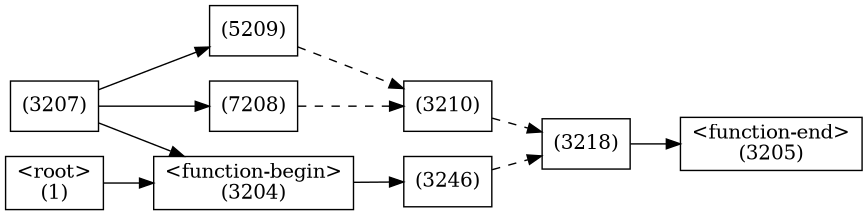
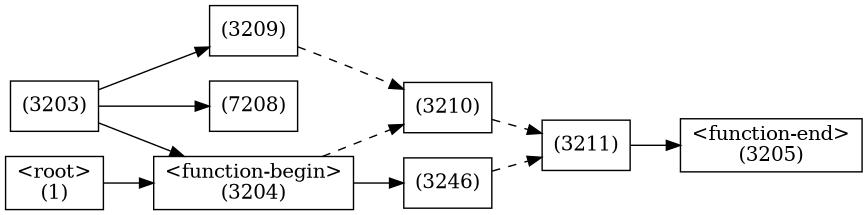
(254, 31) -> (254, 31)
(54, 106) -> (54, 106)
(344, 106) -> (356, 143)
(586, 144) -> (586, 145)
